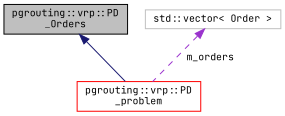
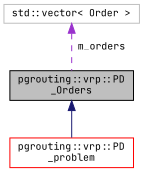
(175, 59) -> (72, 52)
